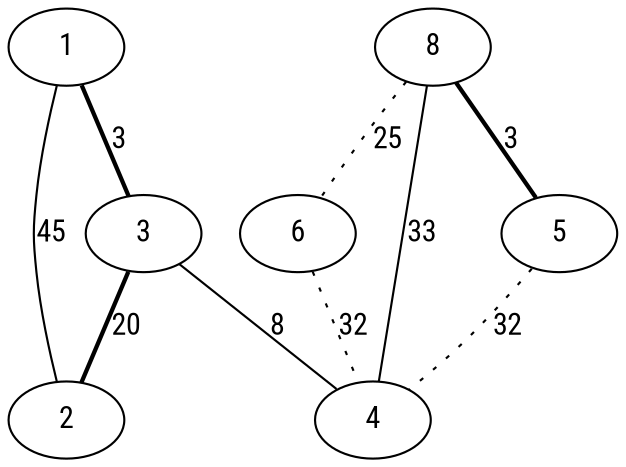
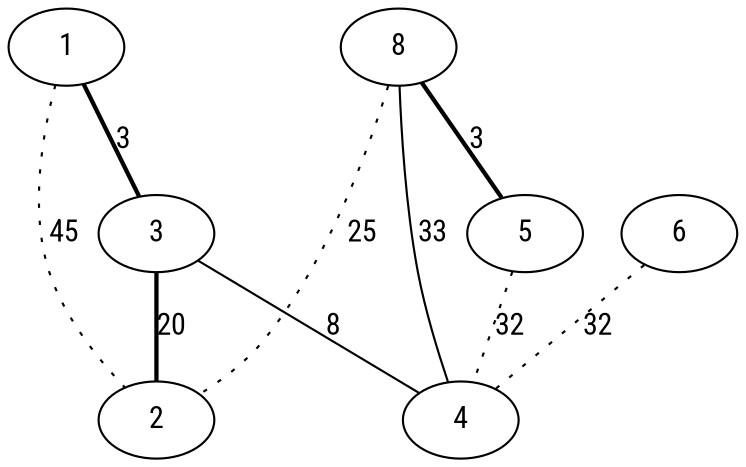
(362, 139) -> (318, 256)
(34, 234) -> (43, 247)
